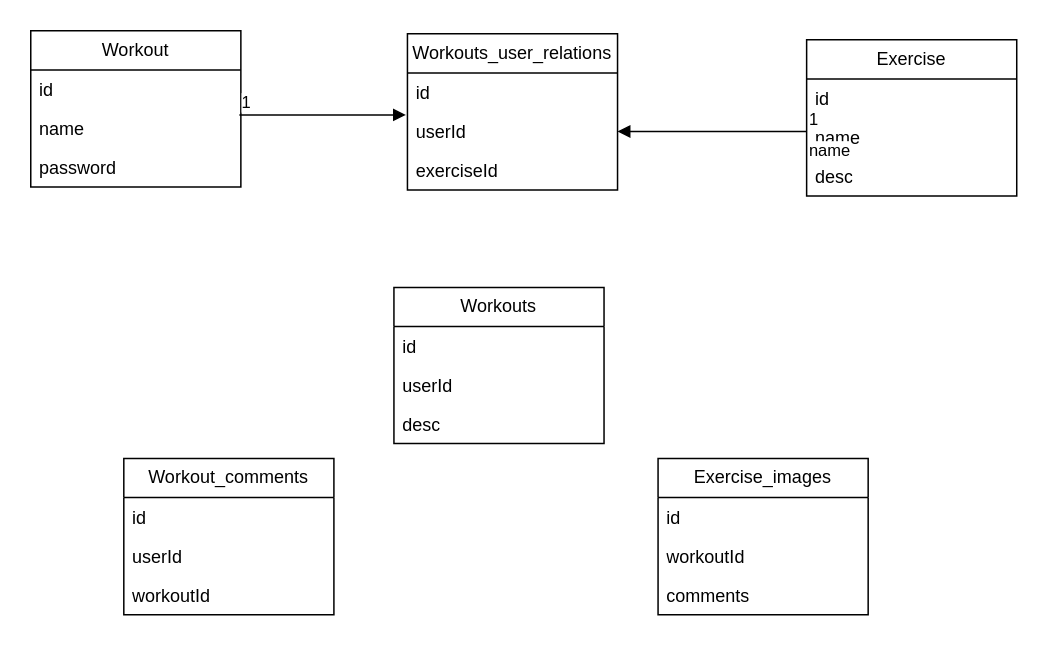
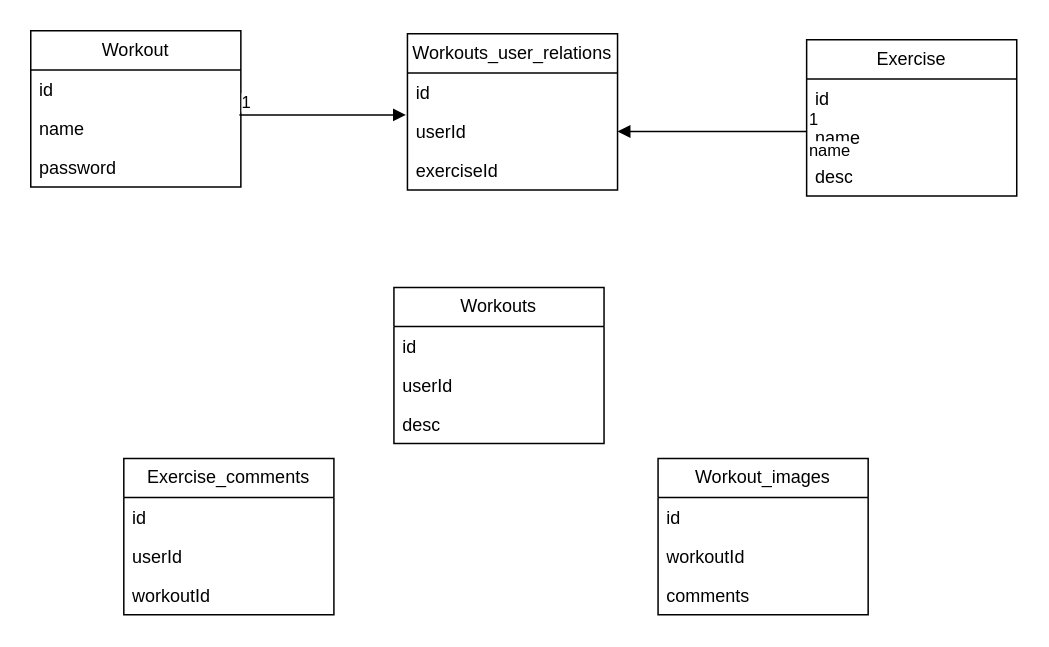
(229, 478) -> (229, 478)
(763, 478) -> (763, 478)
